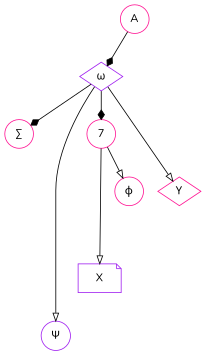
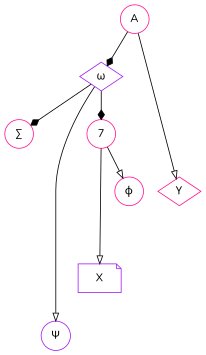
(138, 131) -> (156, 102)
